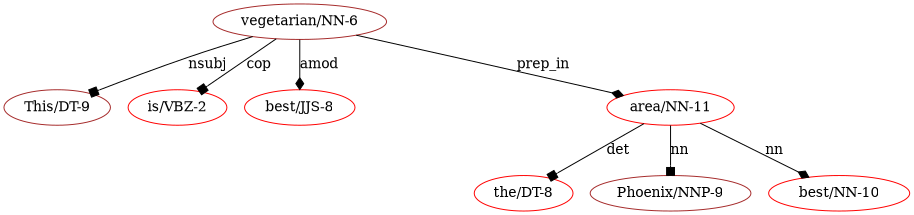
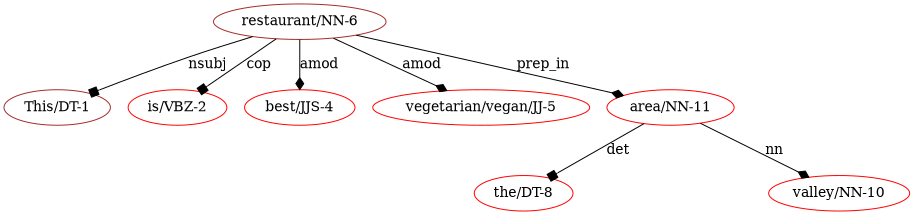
(300, 22) -> (300, 22)
(57, 107) -> (57, 107)
(300, 107) -> (300, 107)
none -> (481, 107)
(671, 193) -> none
(839, 193) -> (839, 193)
